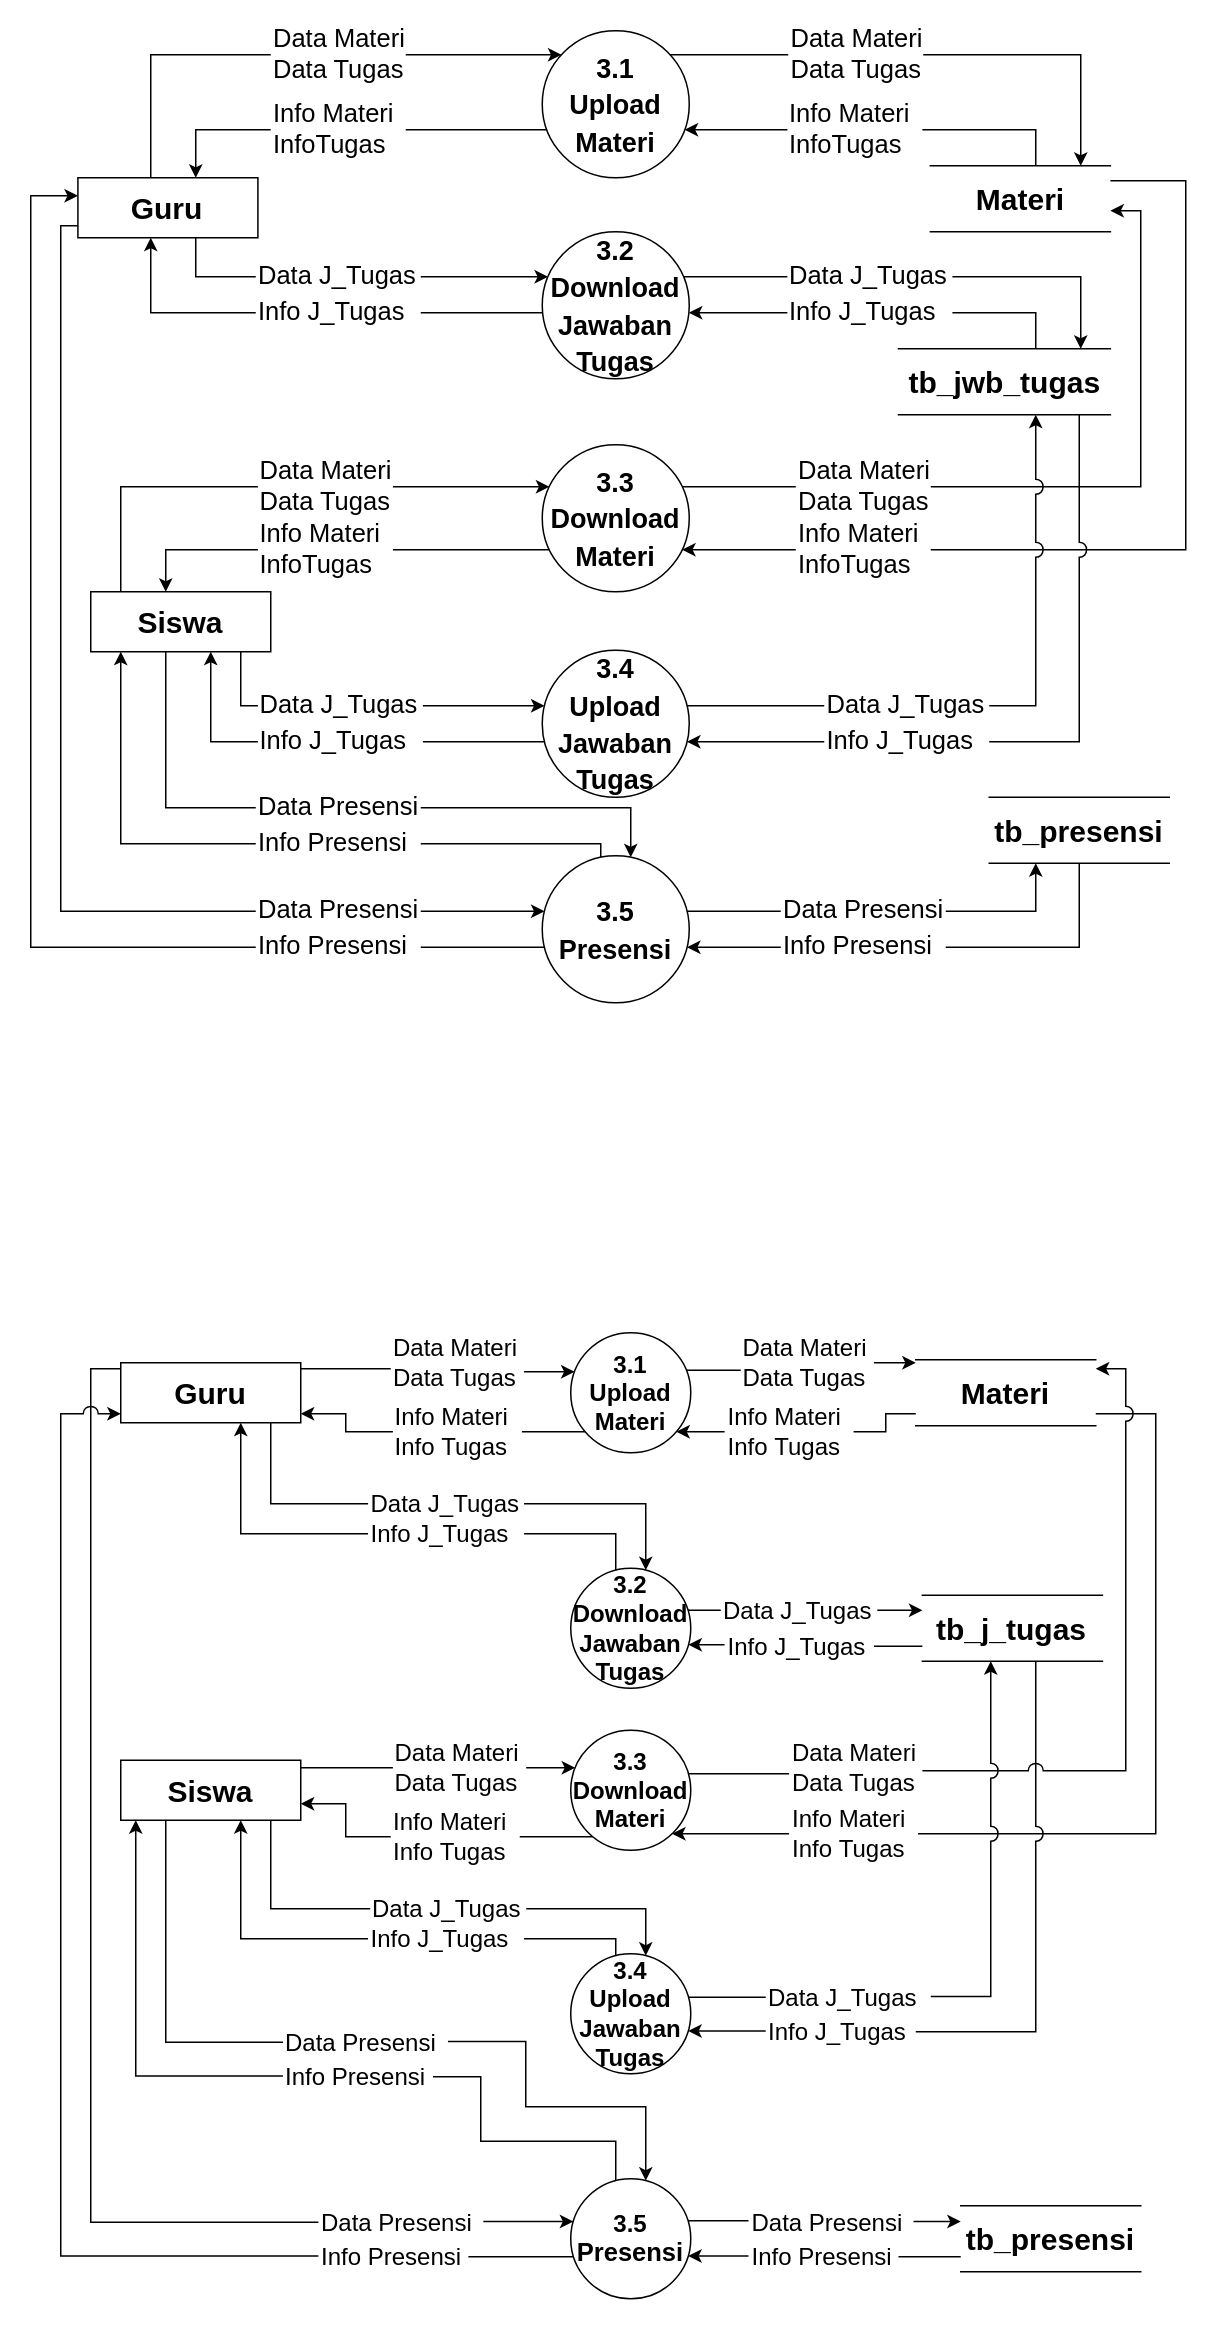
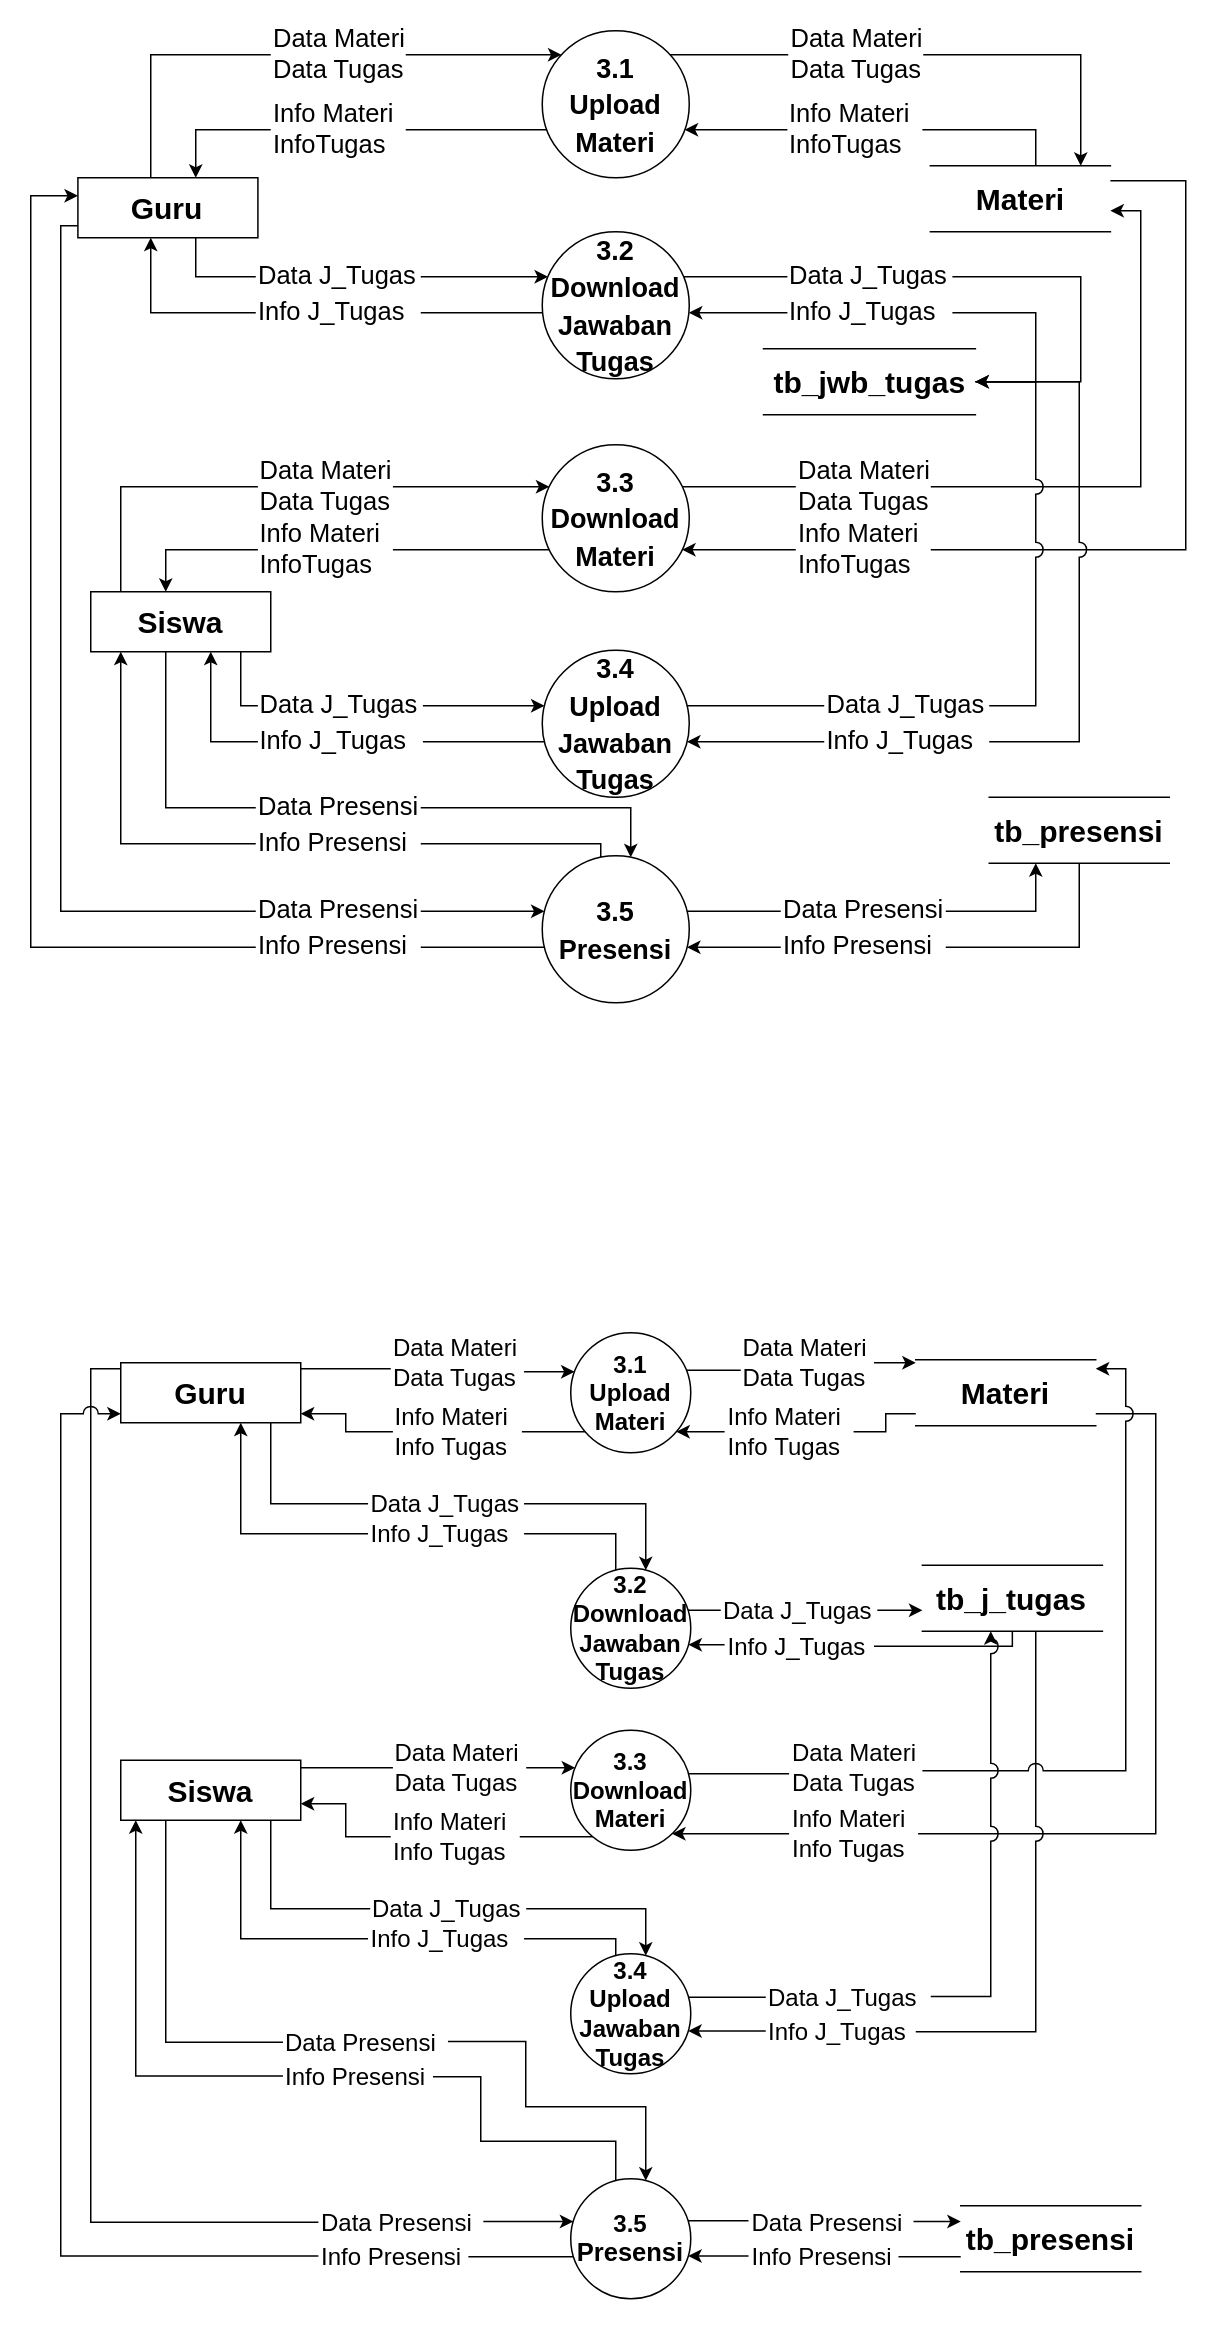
(1004, 382) -> (869, 382)
(1012, 1628) -> (1012, 1598)
